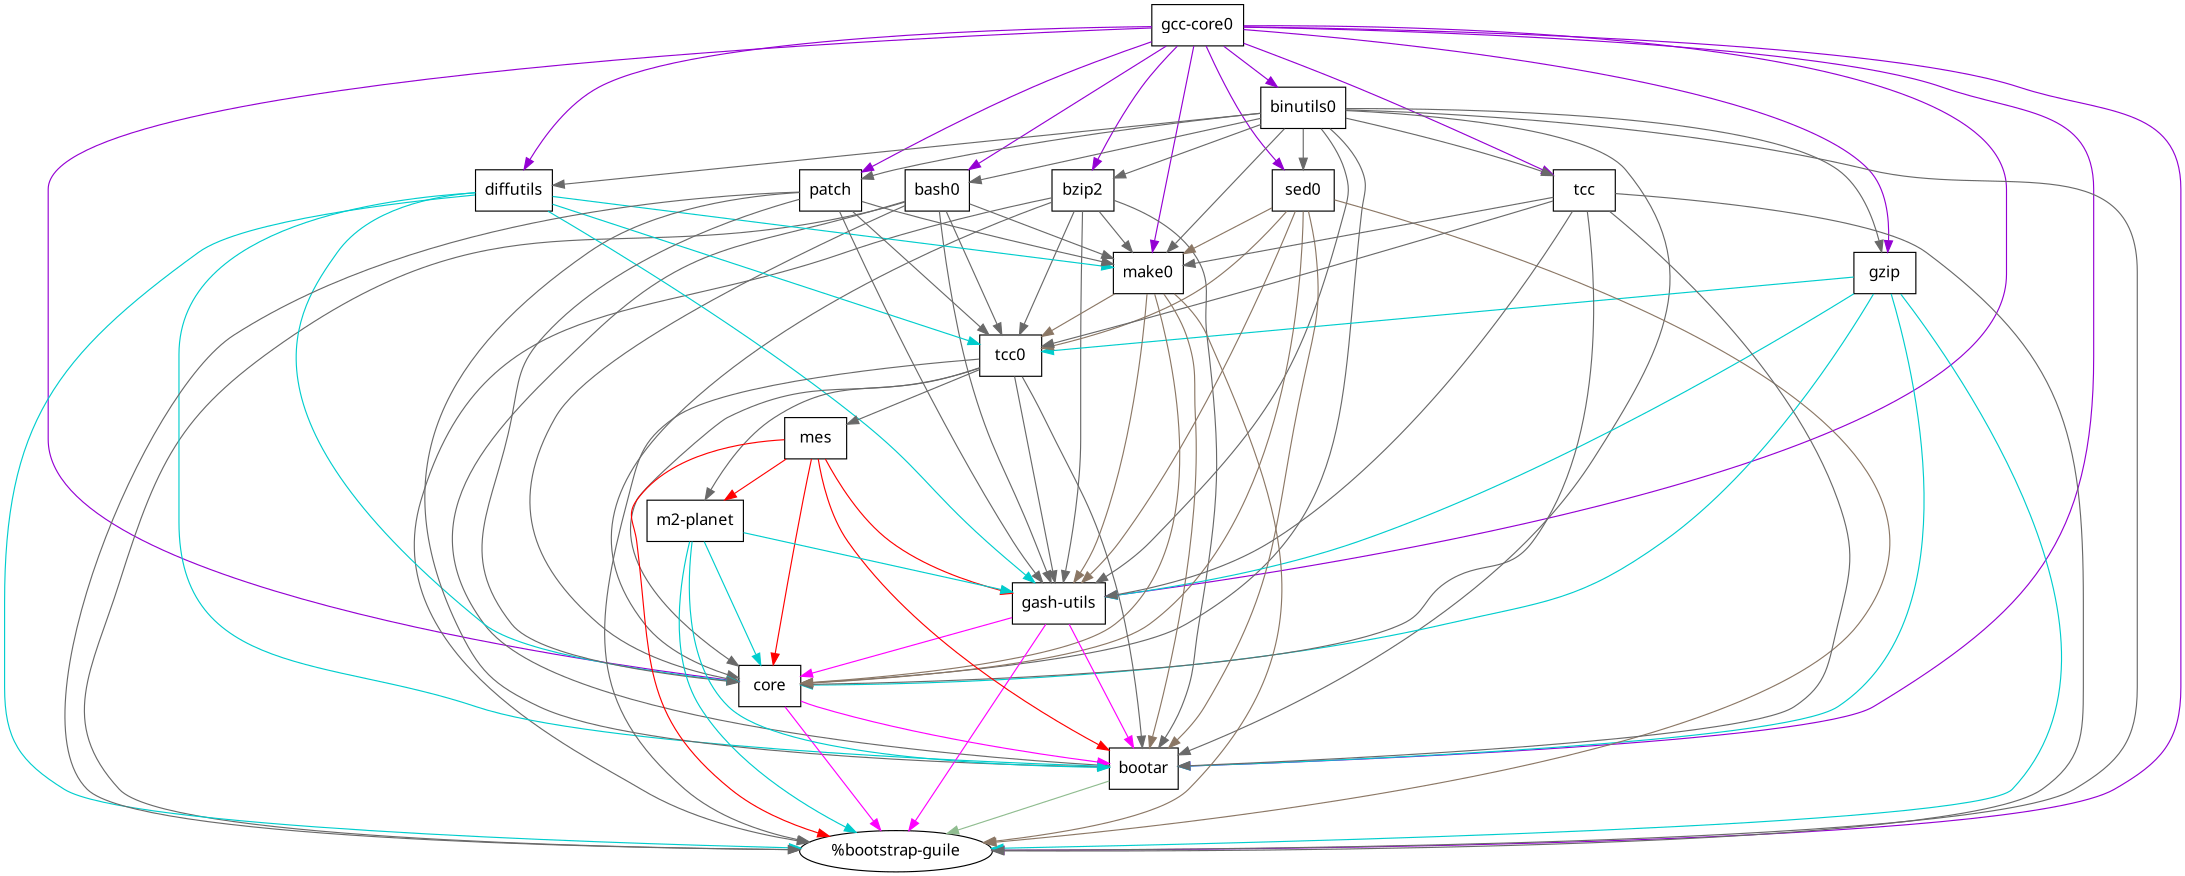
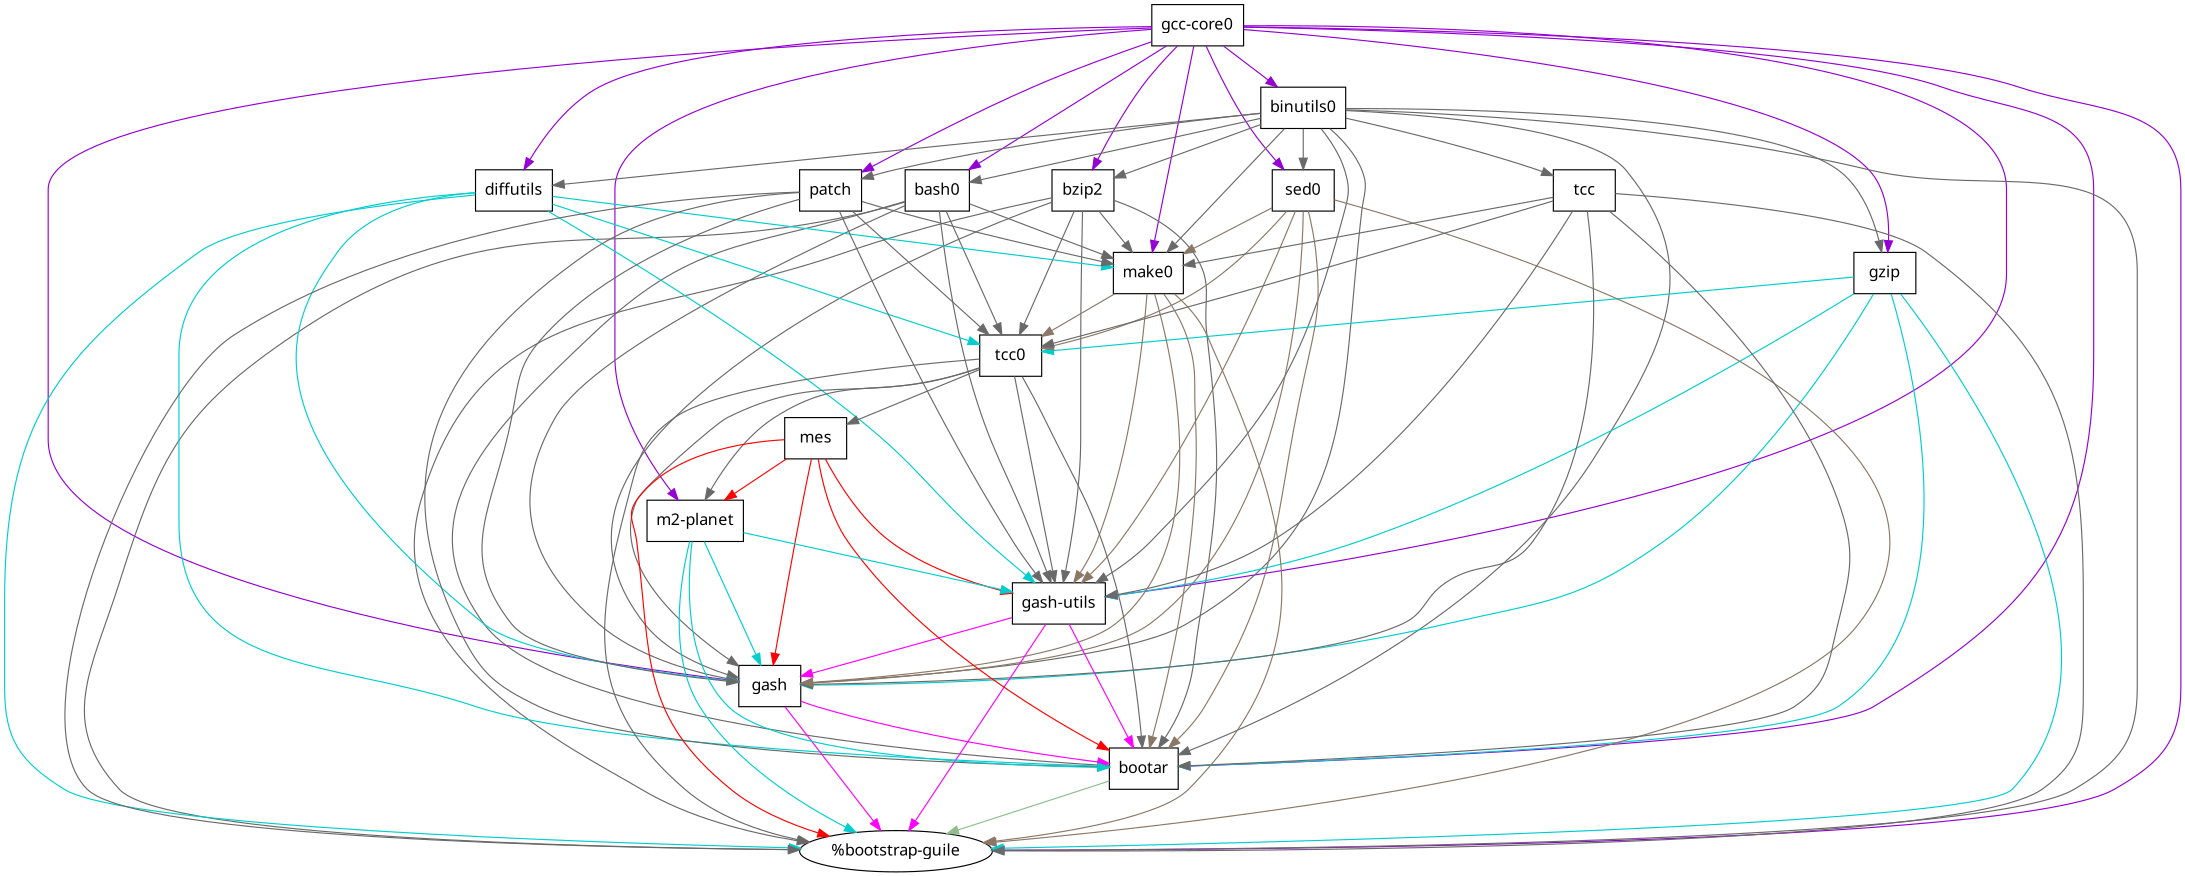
(1387, 100) -> (711, 107)
(770, 686) -> (770, 686)
